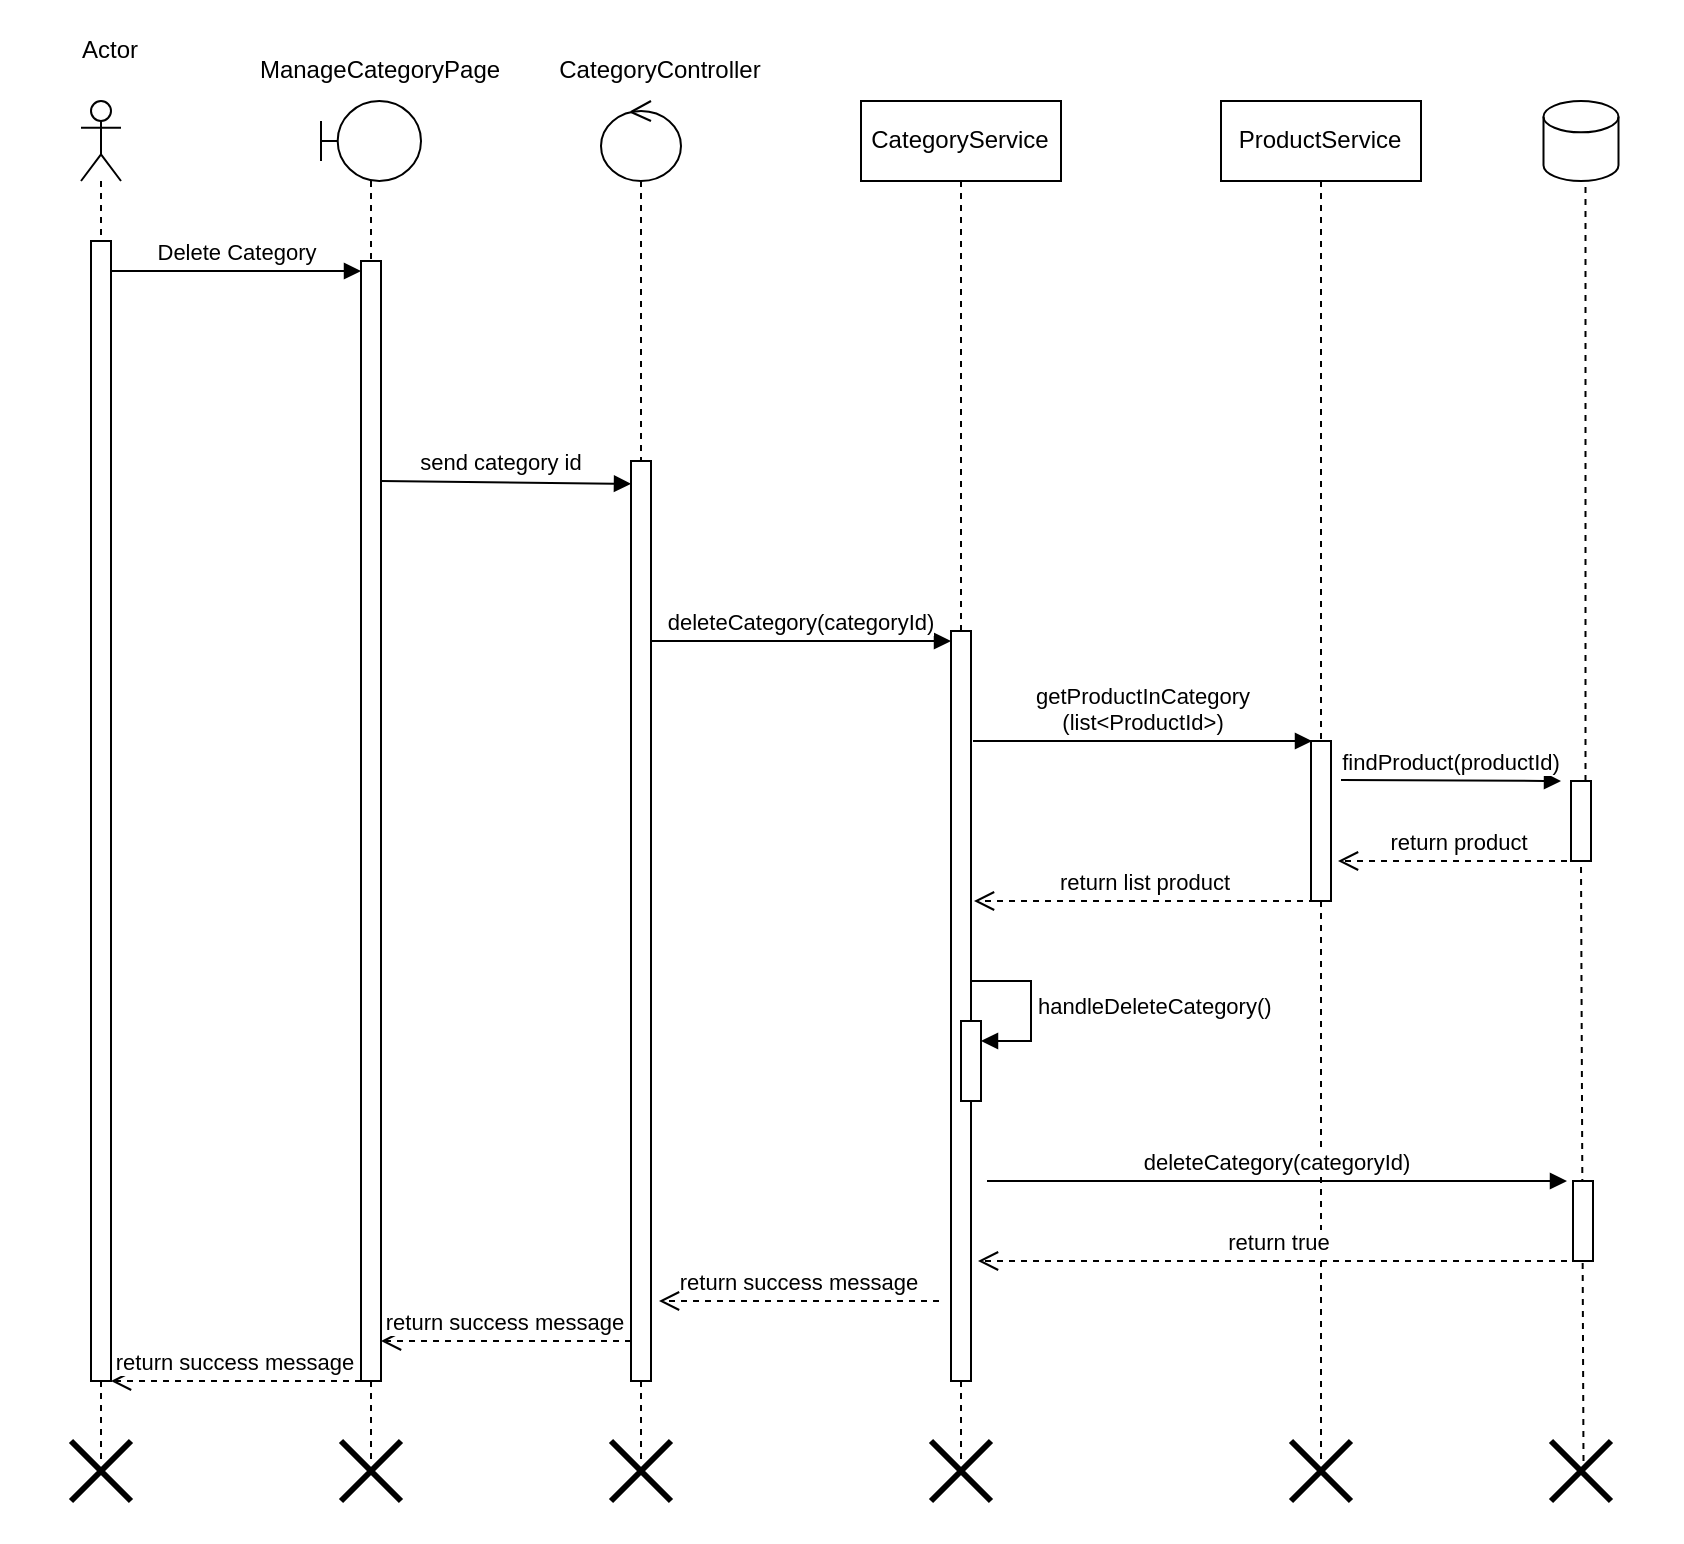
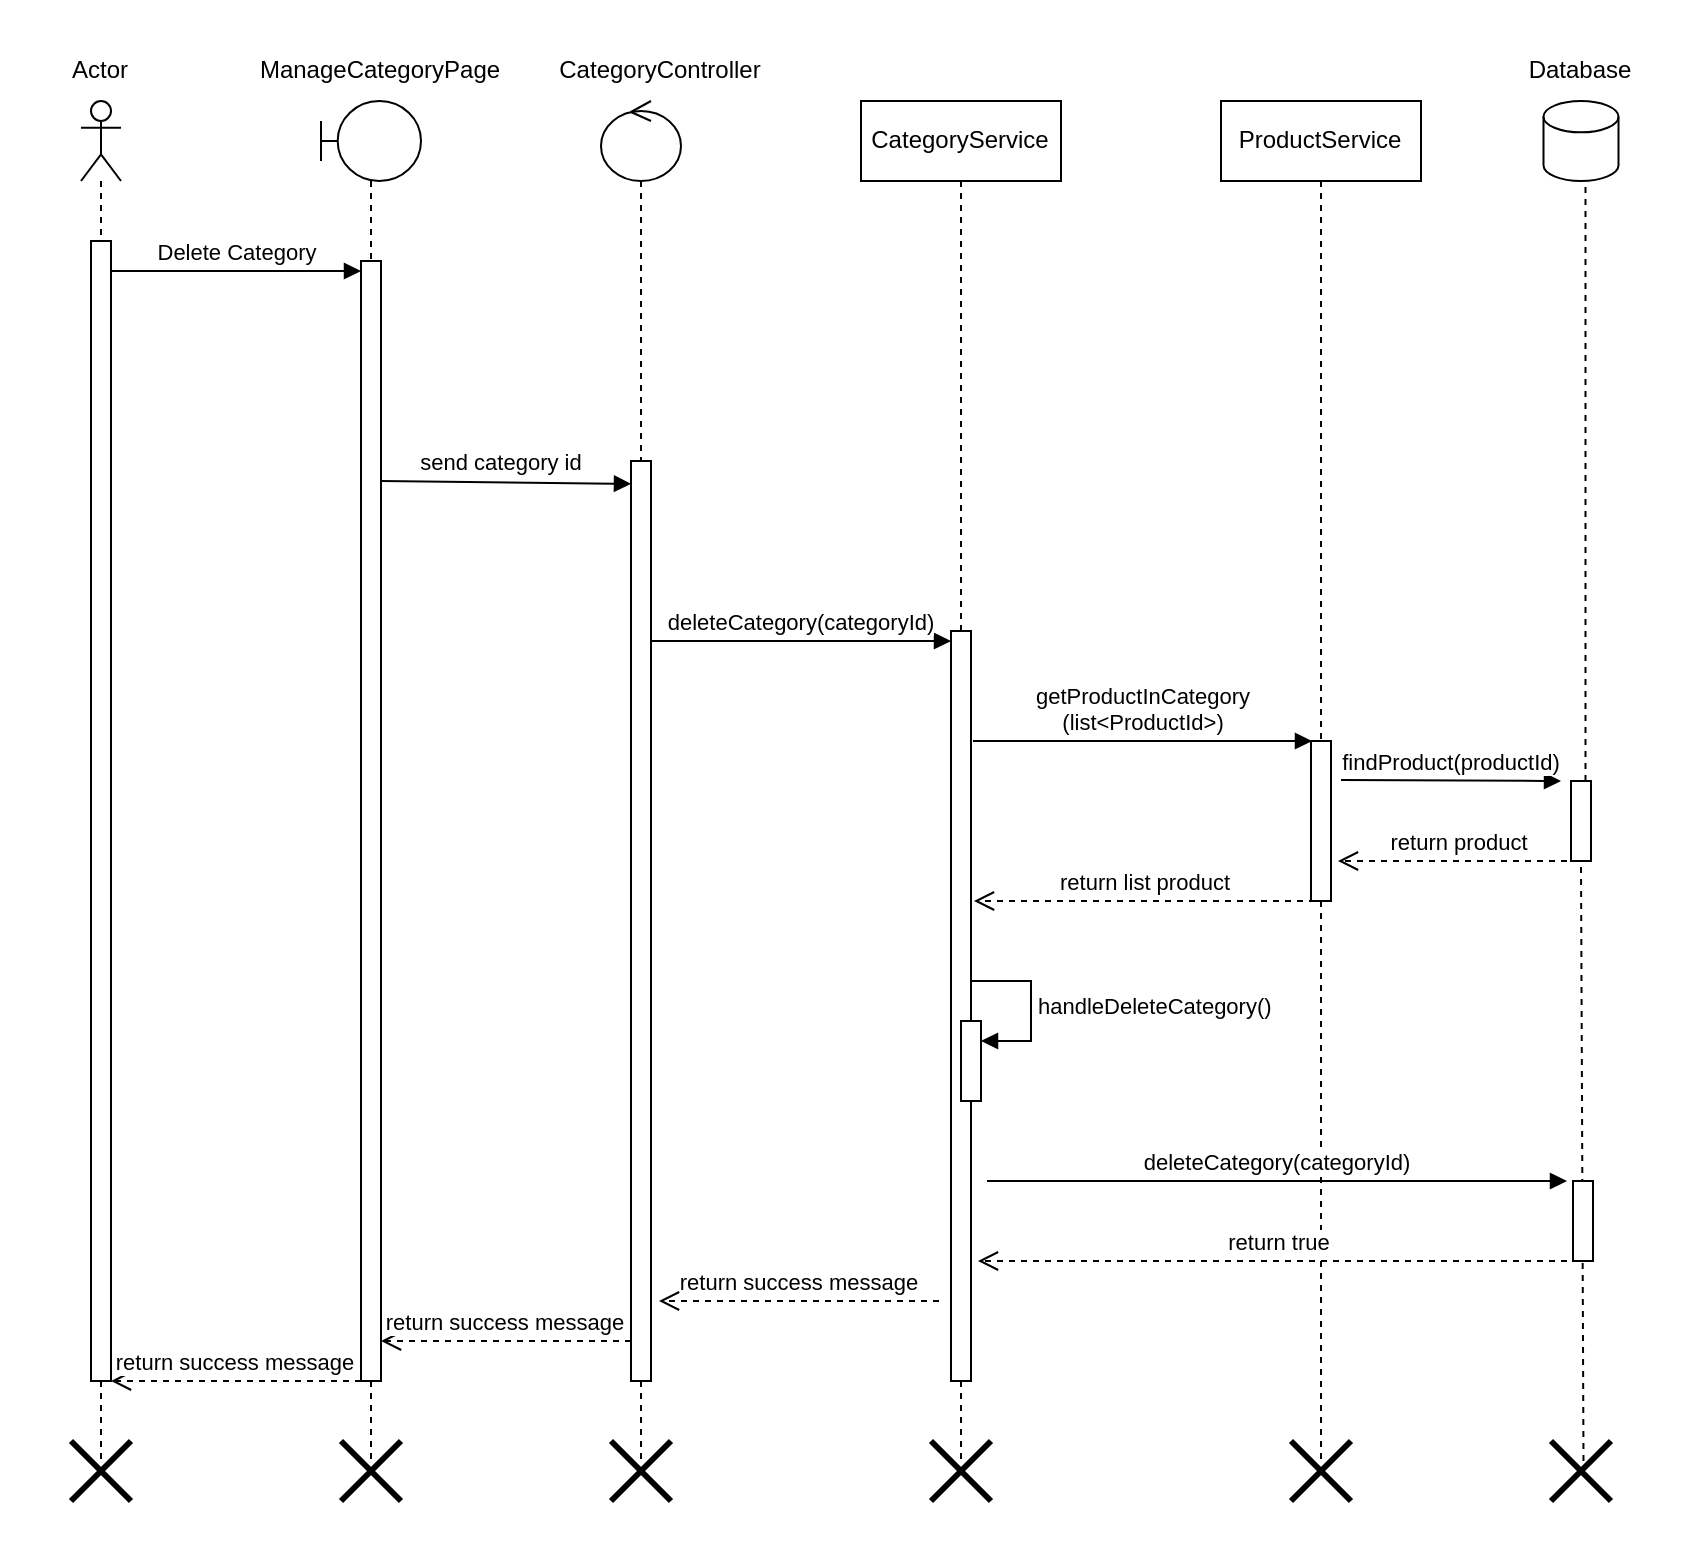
(111, 51) -> (101, 71)
none -> (1581, 71)
